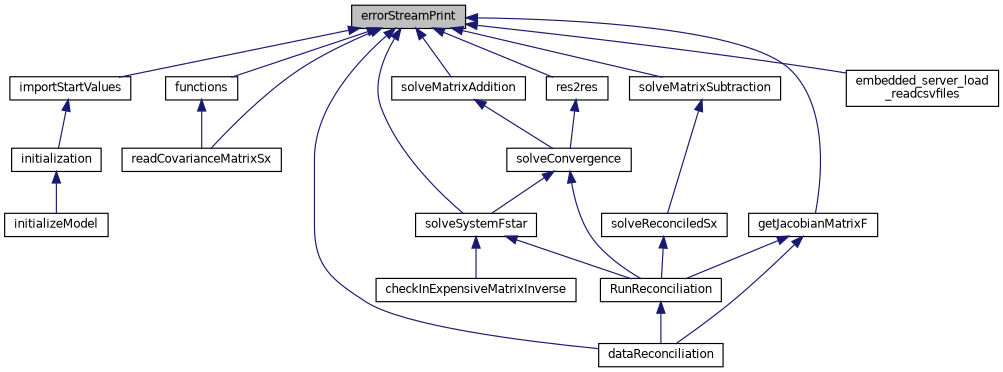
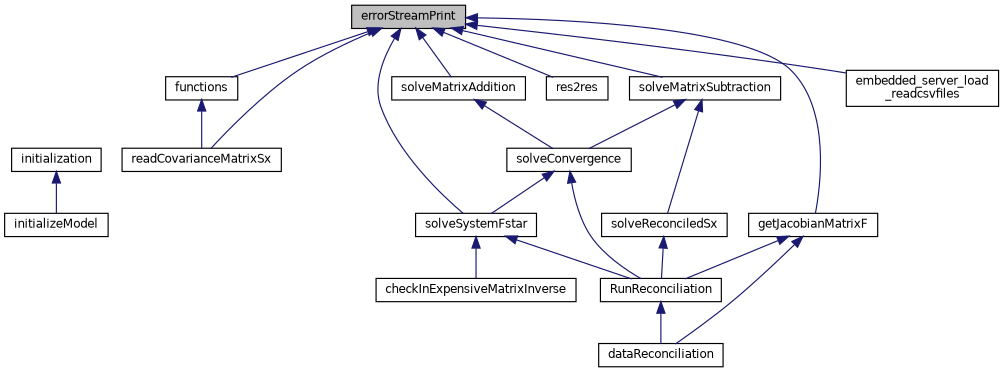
(70, 88) -> none
(572, 130) -> (632, 127)
(337, 281) -> none
